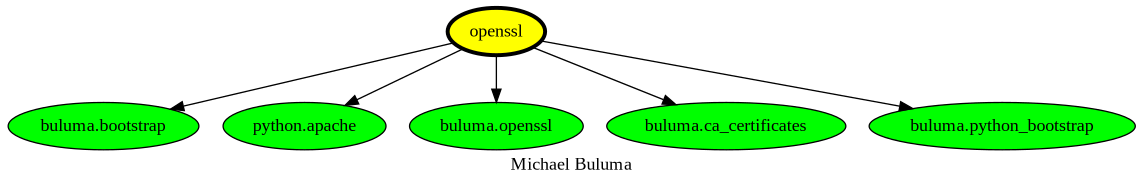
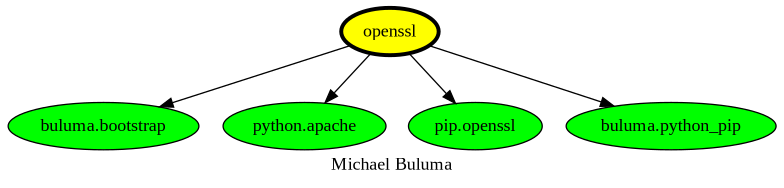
(496, 126) -> (475, 126)
(726, 126) -> none
(1002, 126) -> (671, 126)
